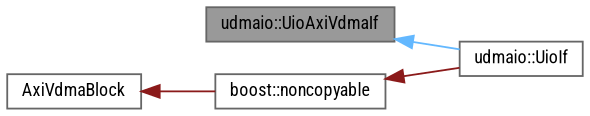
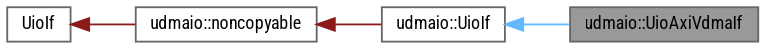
(436, 46) -> (546, 24)
(74, 91) -> (39, 24)
(300, 91) -> (226, 24)
